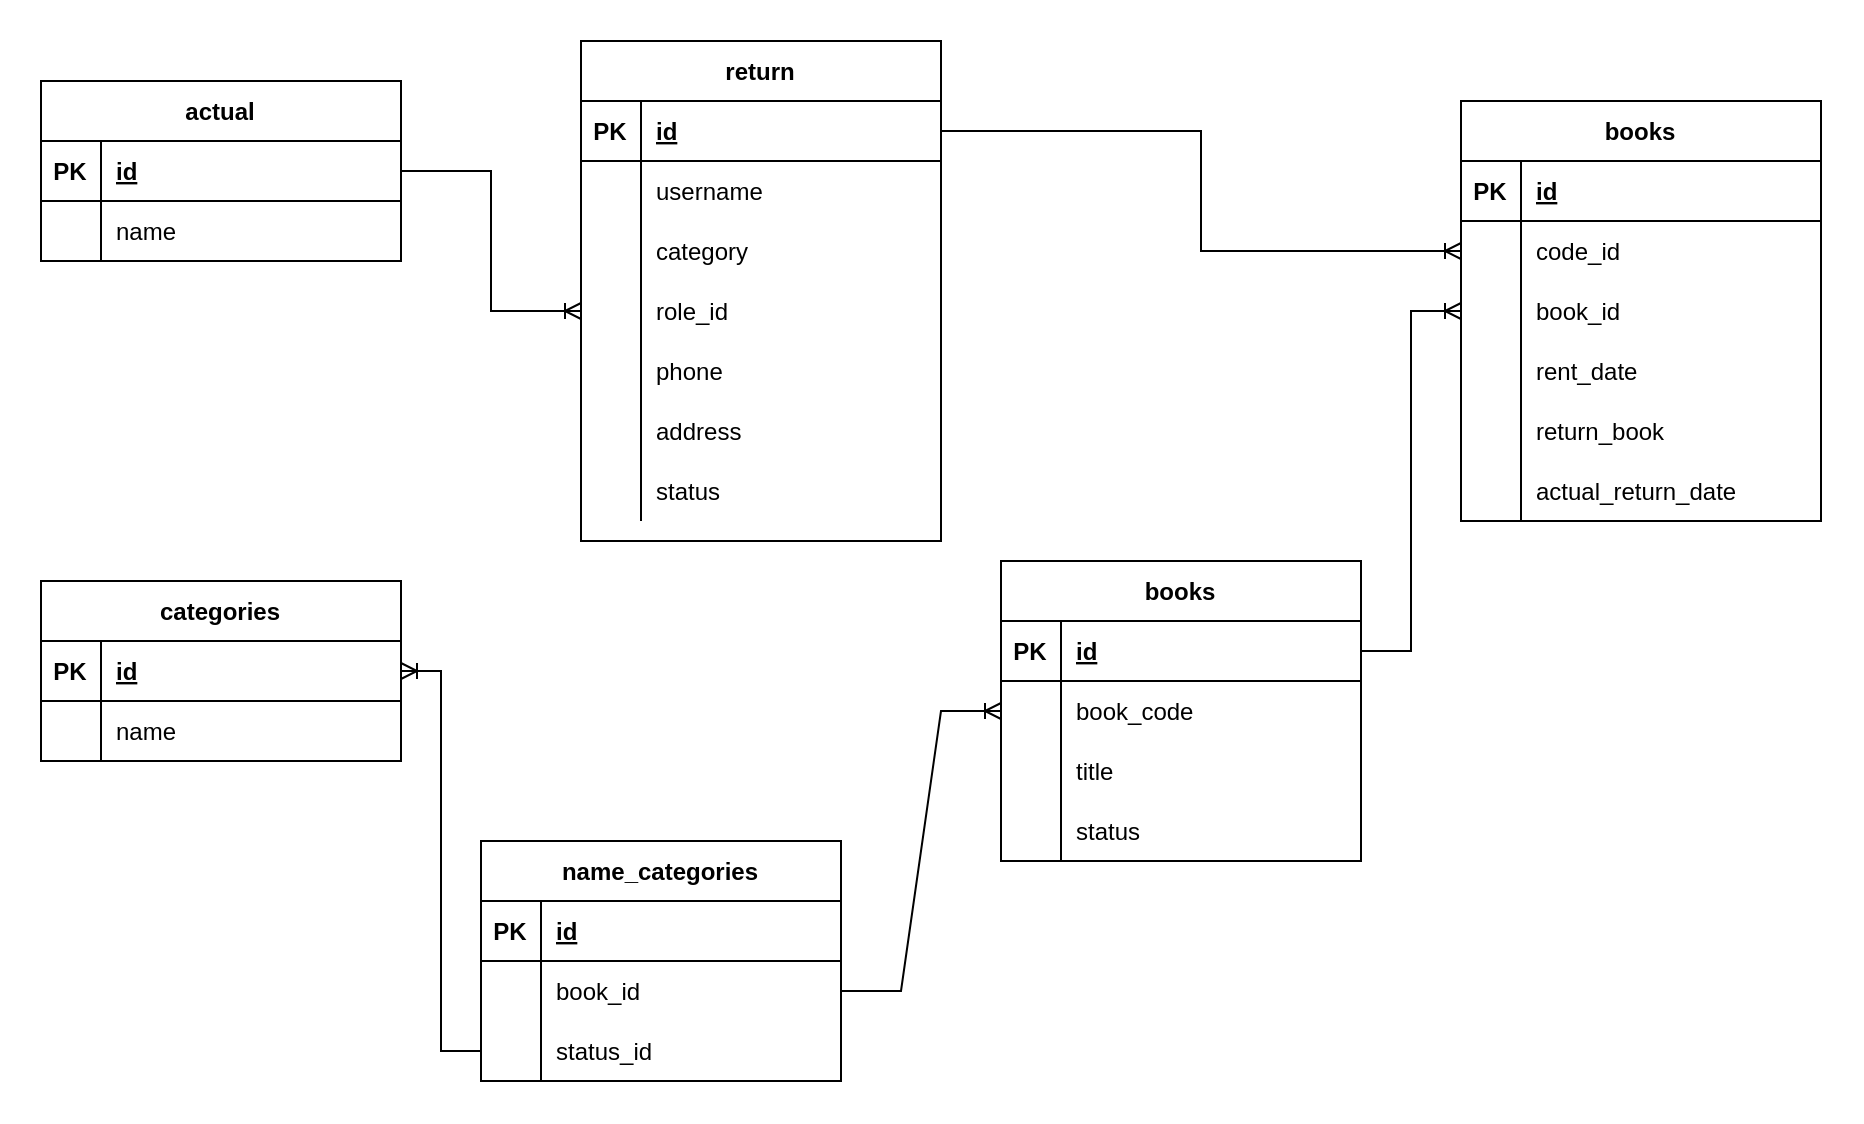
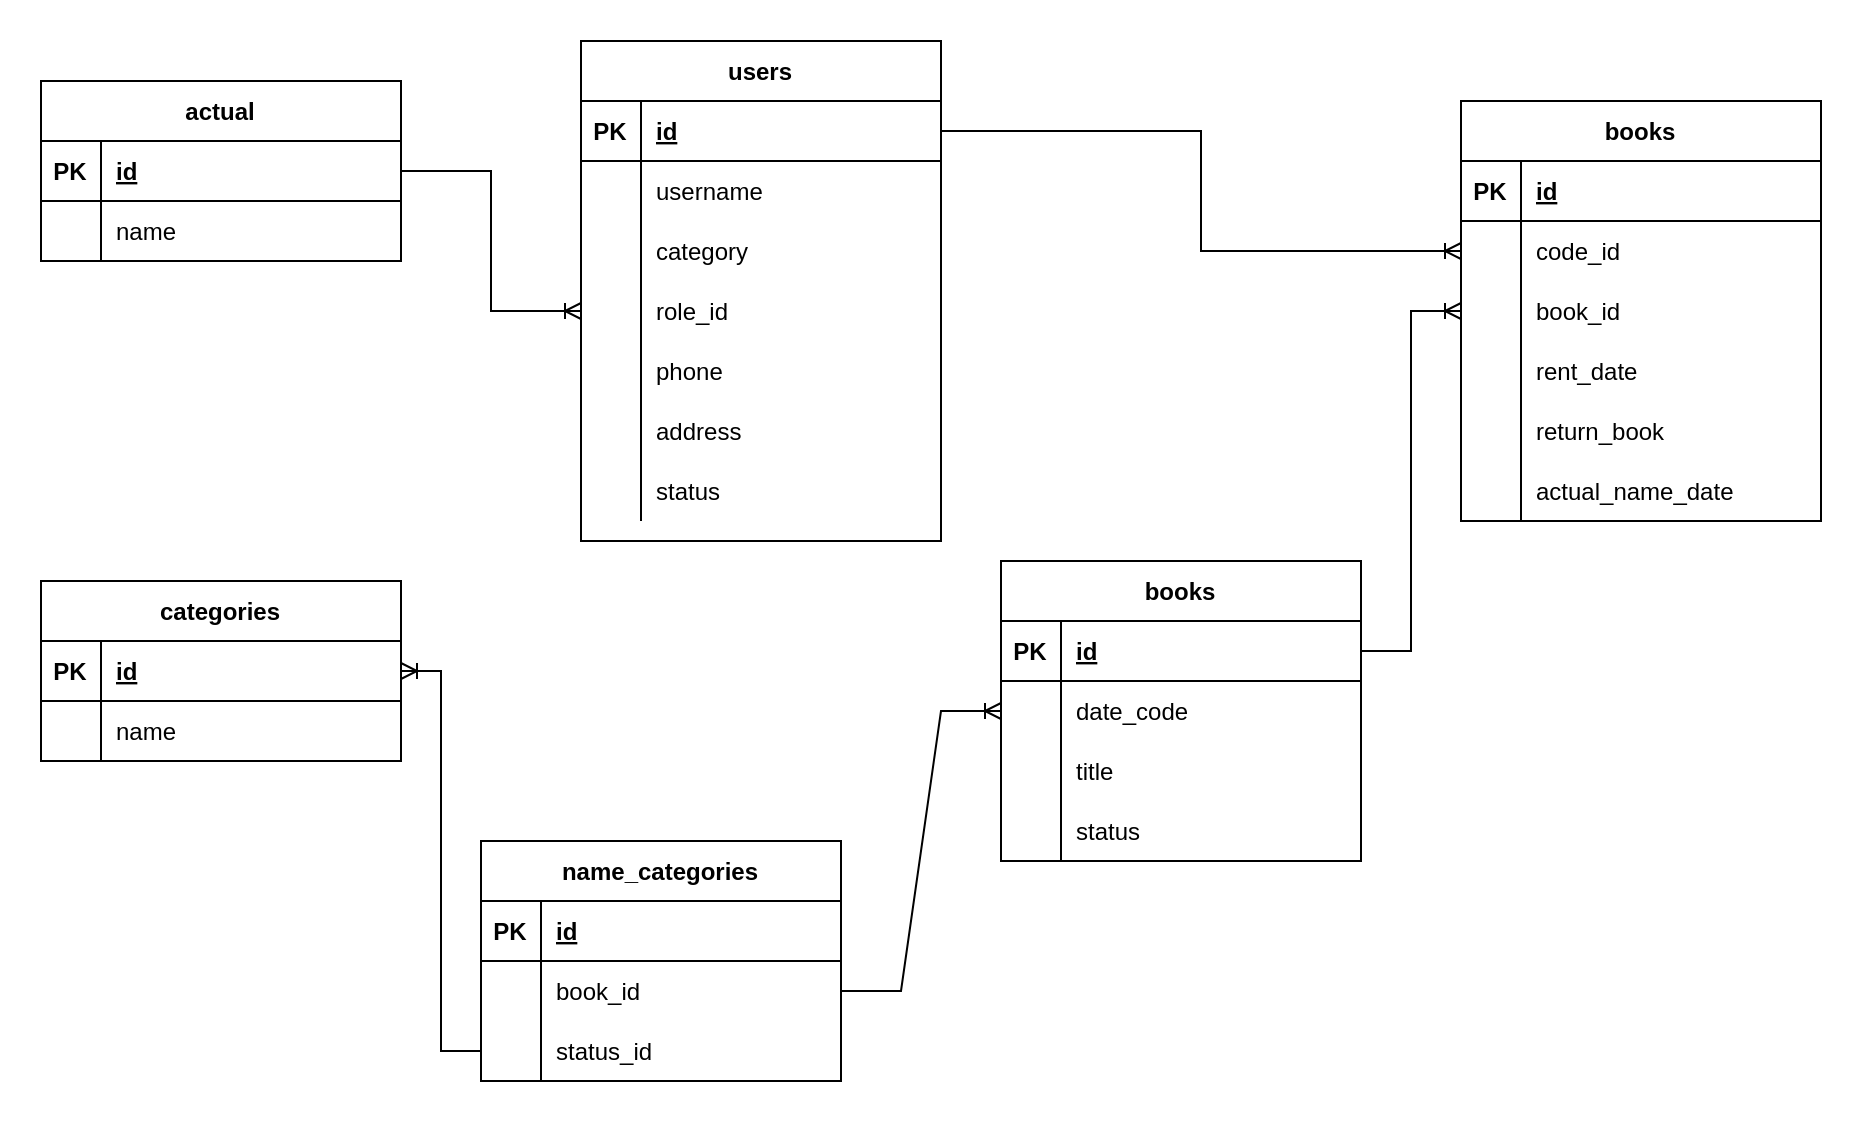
(760, 72) -> (760, 72)
(1654, 492) -> (1640, 492)
(1136, 712) -> (1136, 712)
